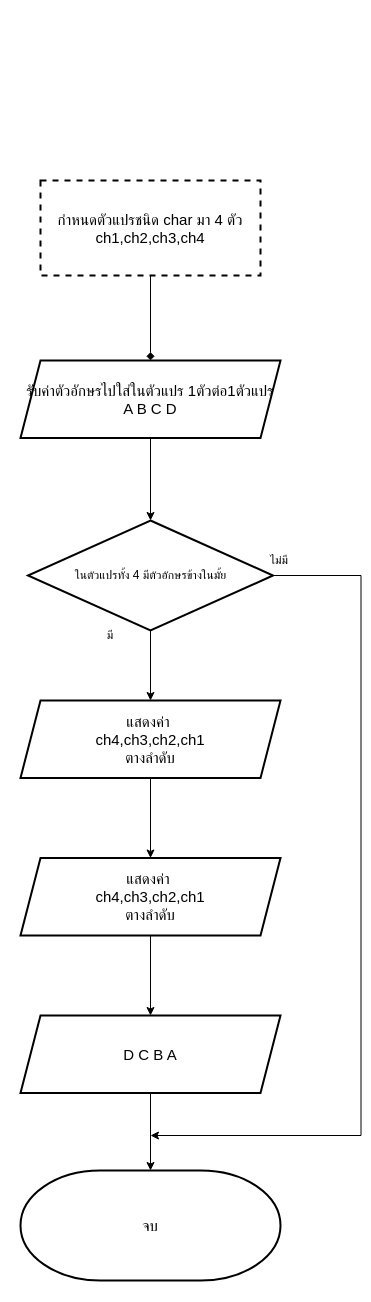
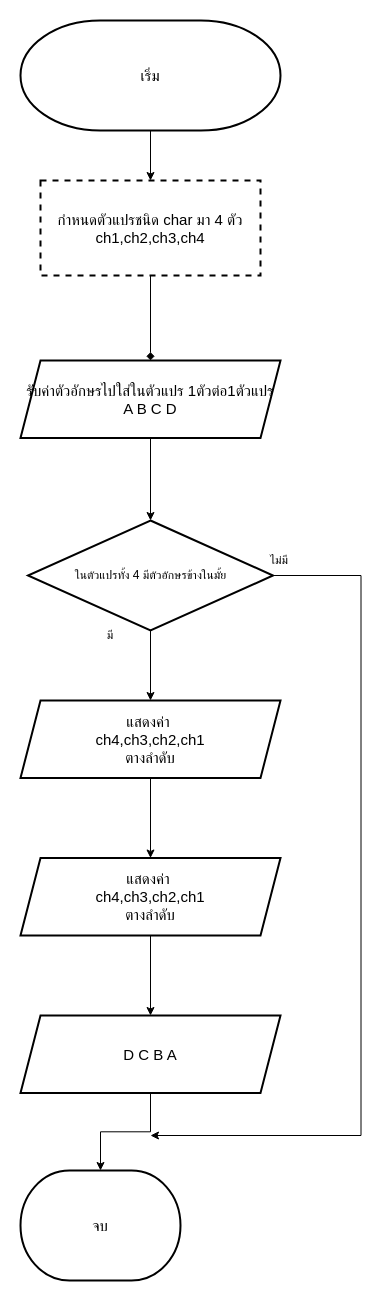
none -> (151, 76)
none -> (151, 152)
(151, 1226) -> (101, 1226)
